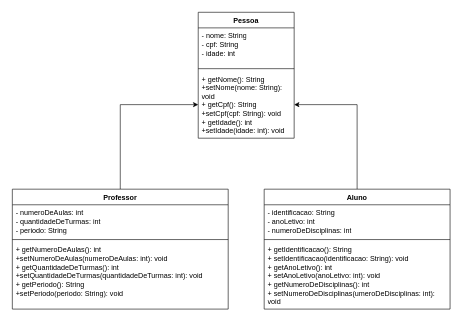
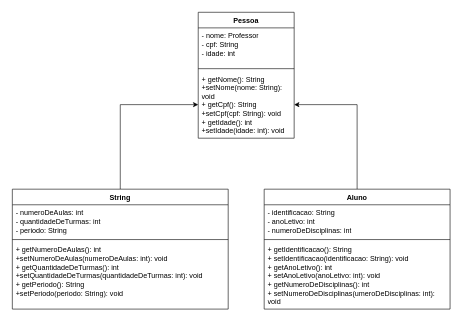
(226, 45) -> (233, 45)
(120, 198) -> (120, 198)
